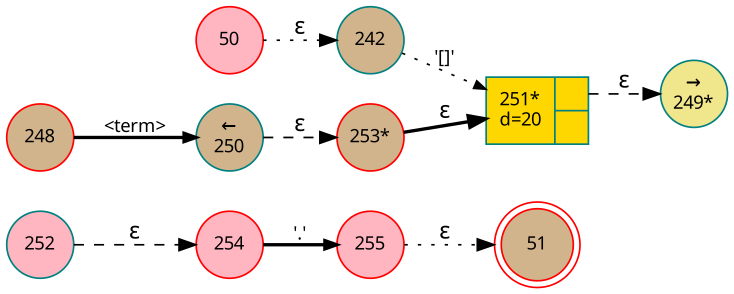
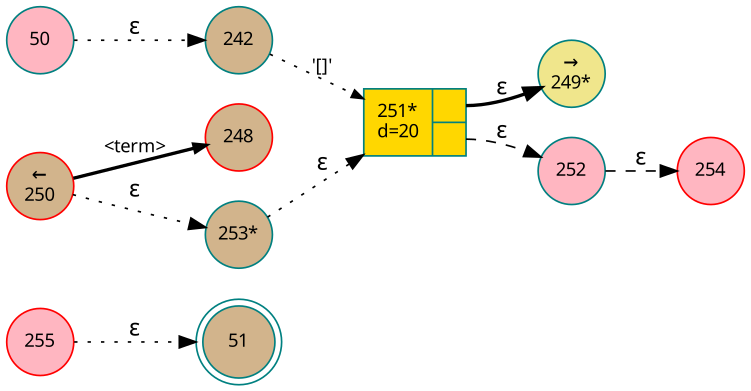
(230, 40) -> (40, 40)
(616, 94) -> (496, 102)
(436, 127) -> (308, 191)
(129, 137) -> (134, 163)
(230, 137) -> (40, 186)
(291, 137) -> (131, 210)
(370, 137) -> (239, 235)
none -> (496, 143)
(294, 245) -> none
(537, 245) -> (239, 342)
